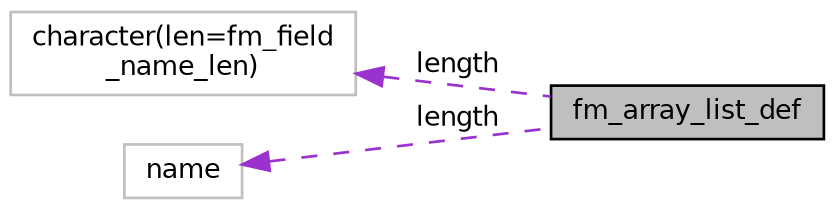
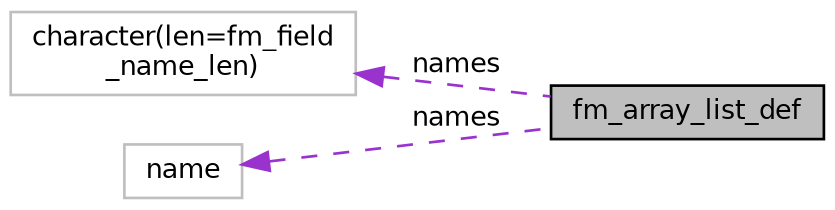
(453, 66) -> (453, 66)
(453, 119) -> (453, 119)
